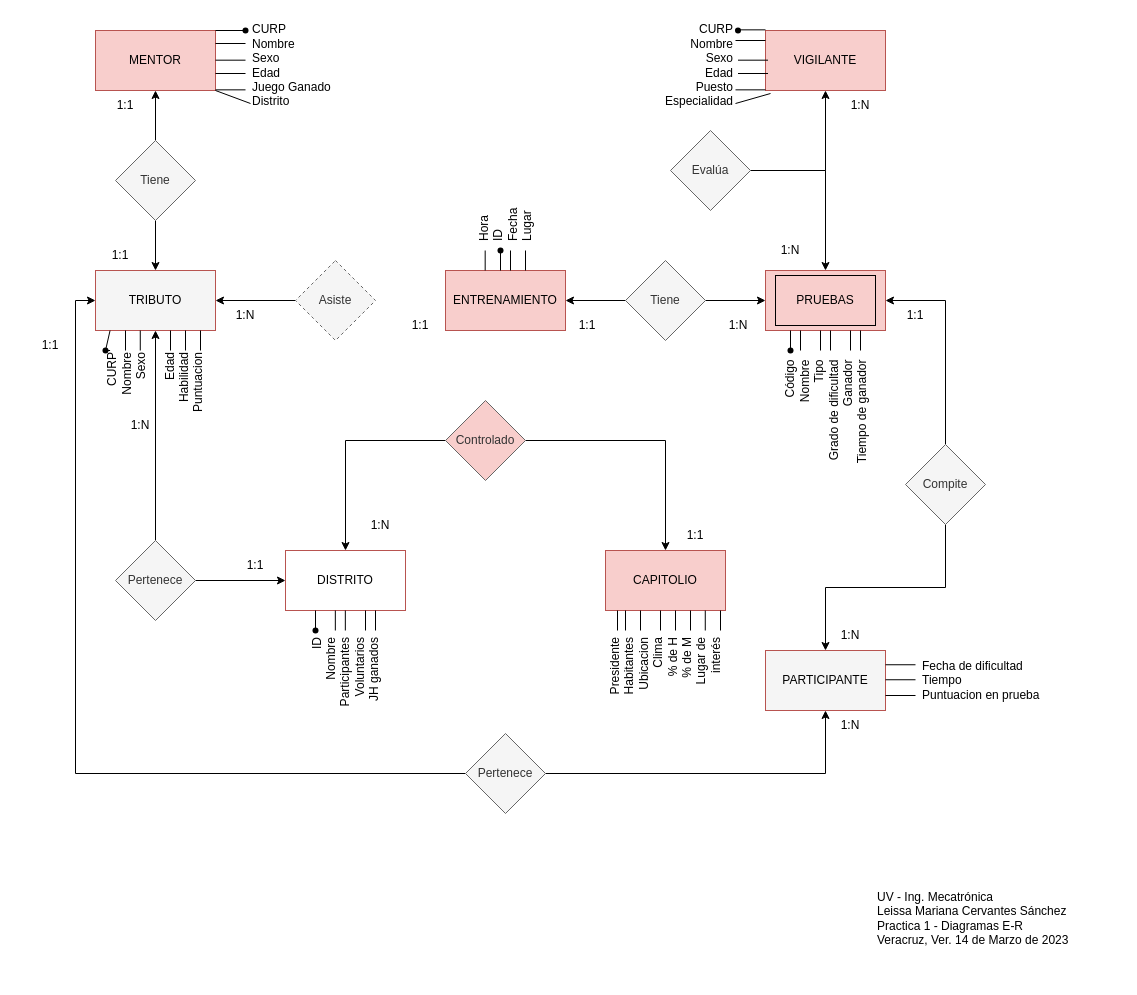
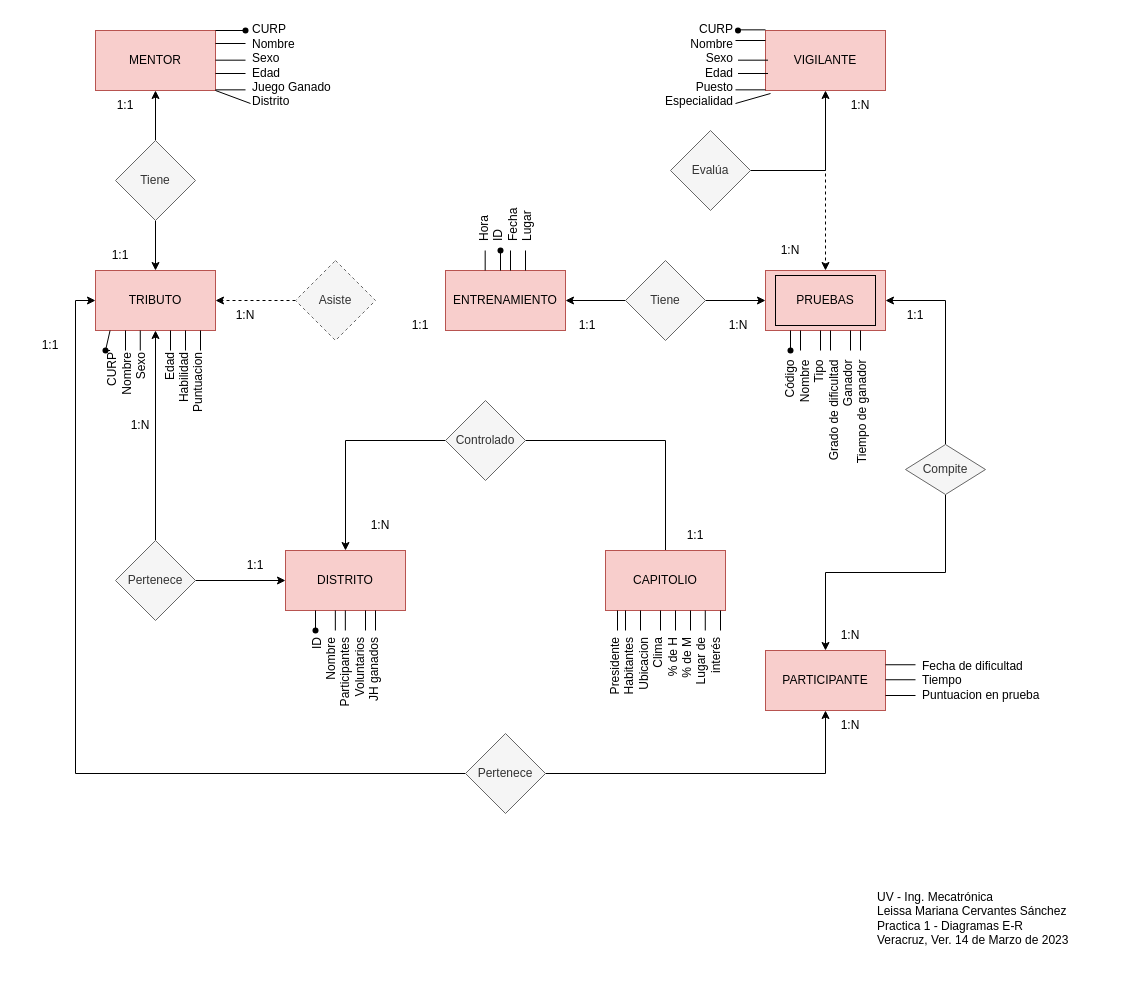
(826, 218) -> (826, 218)
(156, 301) -> (156, 301)
(258, 301) -> (258, 301)
(486, 441) -> (486, 441)
(946, 485) -> (946, 470)
(666, 542) -> (666, 544)
(346, 581) -> (346, 581)
(826, 681) -> (826, 681)
